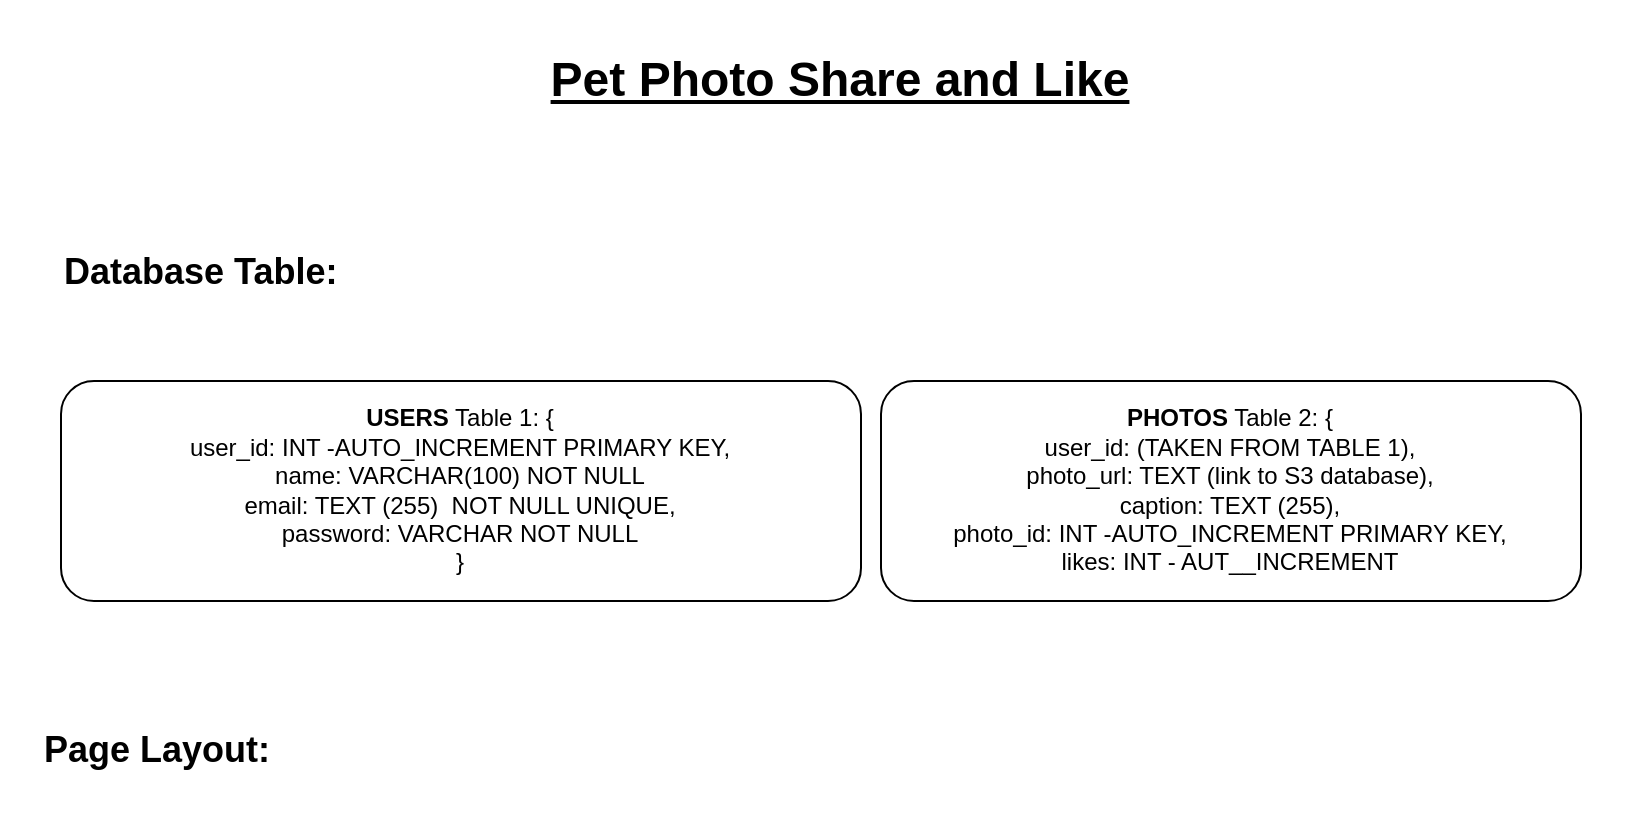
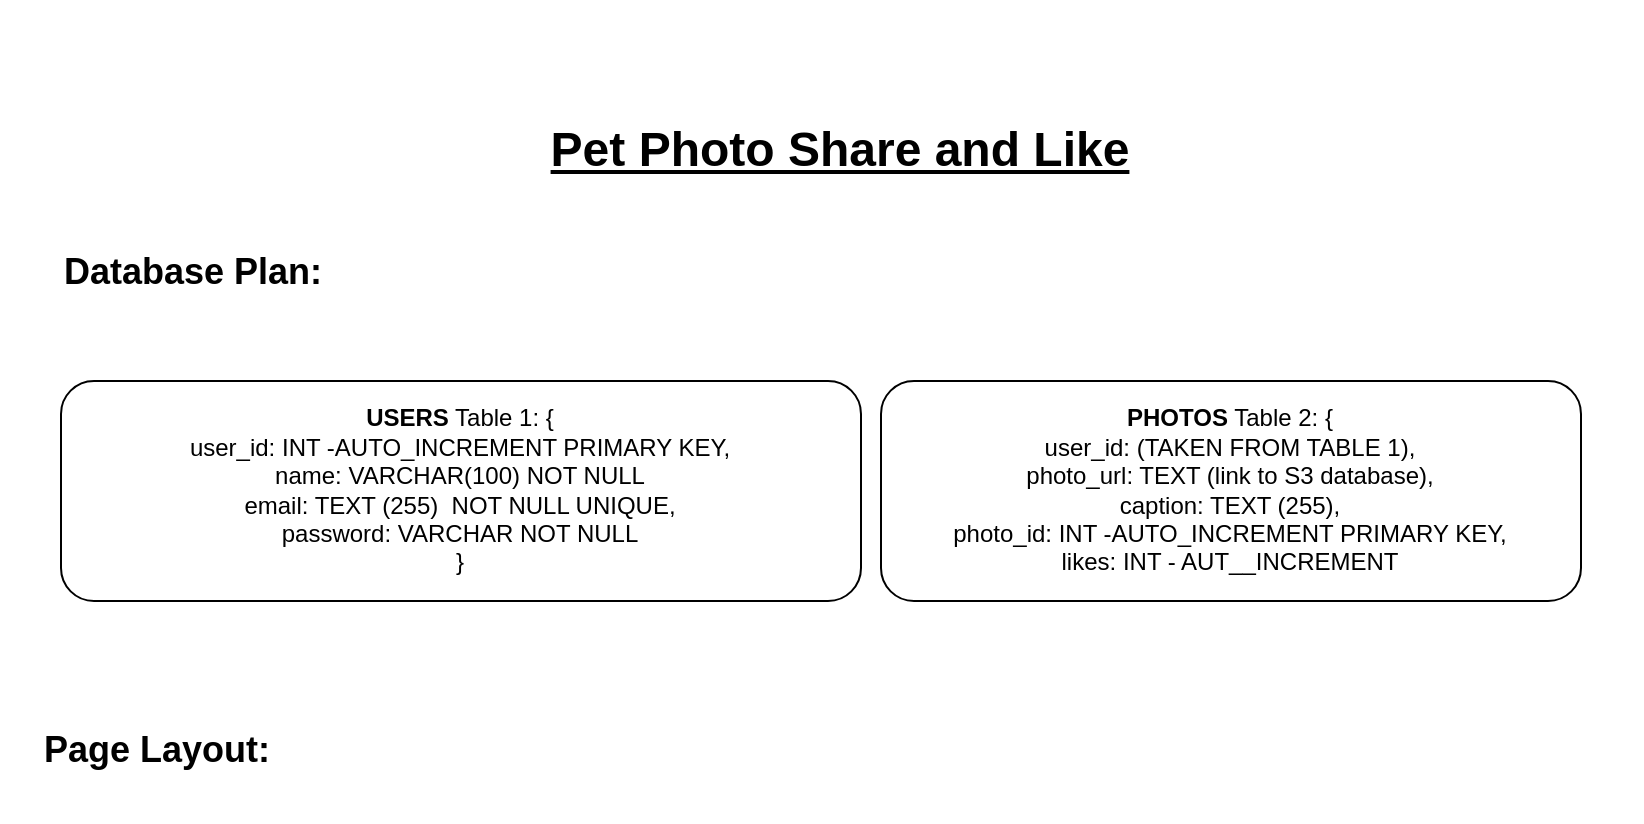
(841, 91) -> (841, 161)
(156, 281) -> (150, 281)
